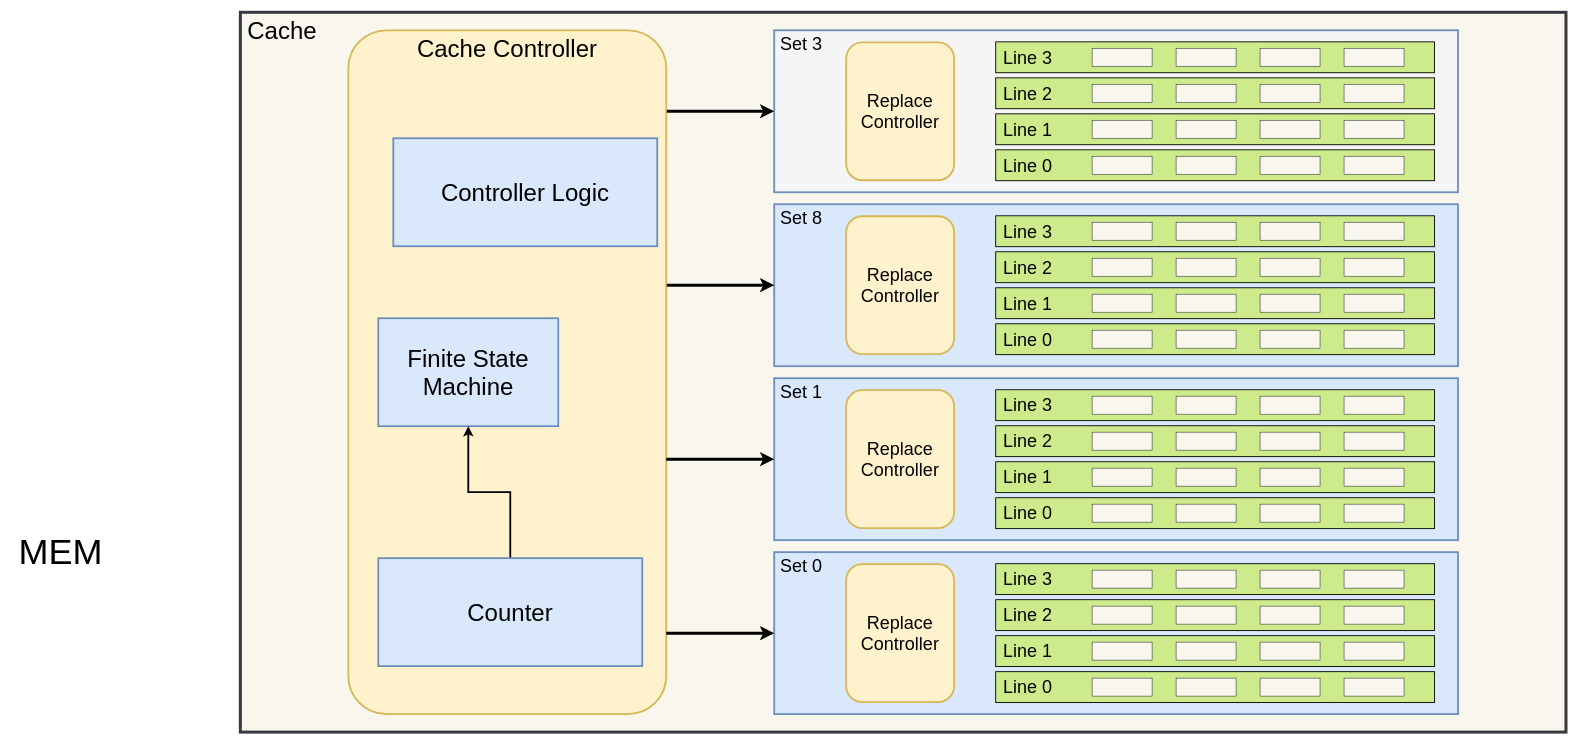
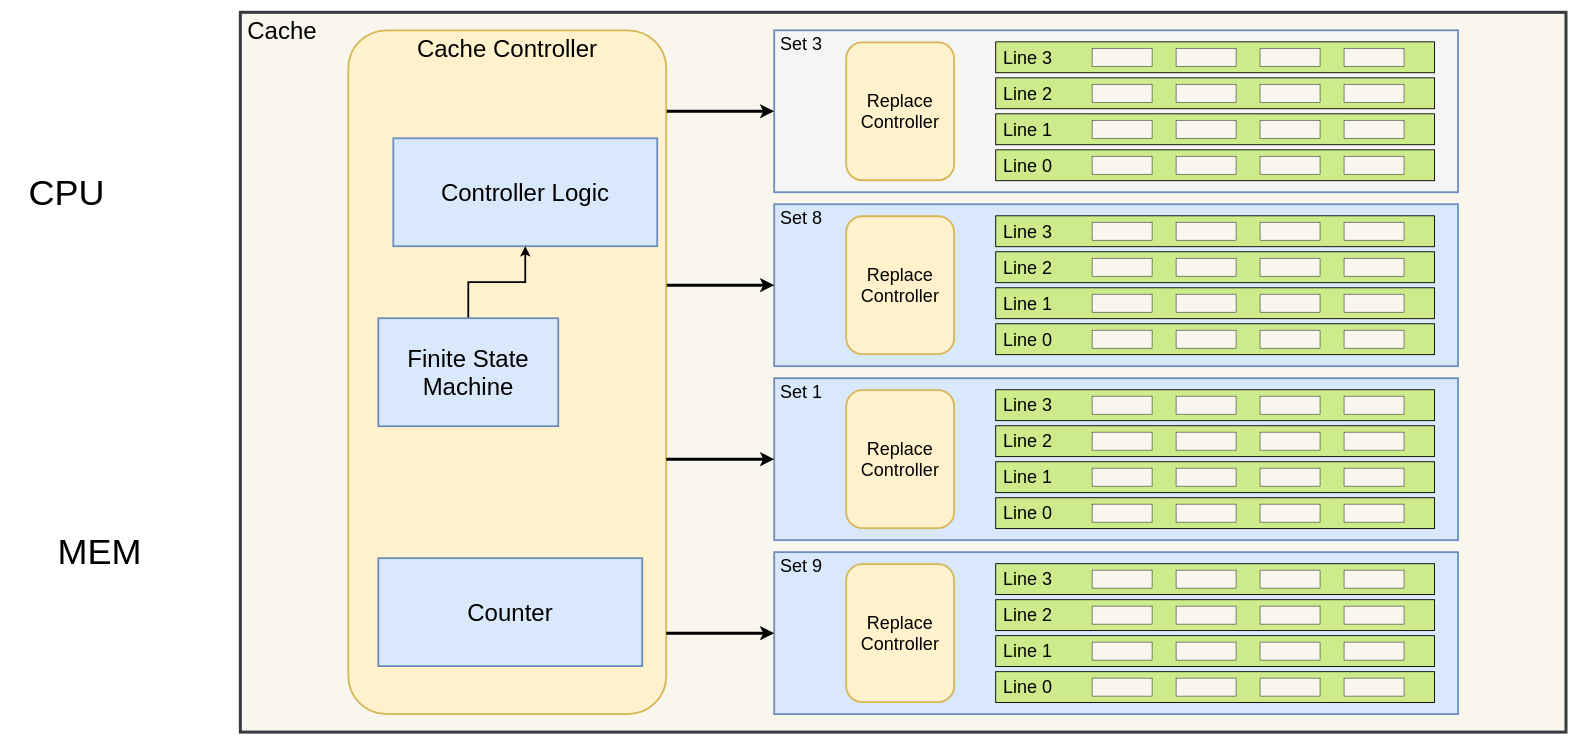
none -> (66, 192)
none -> (493, 282)
(493, 492) -> none
(60, 552) -> (99, 552)
(789, 560) -> (789, 560)
